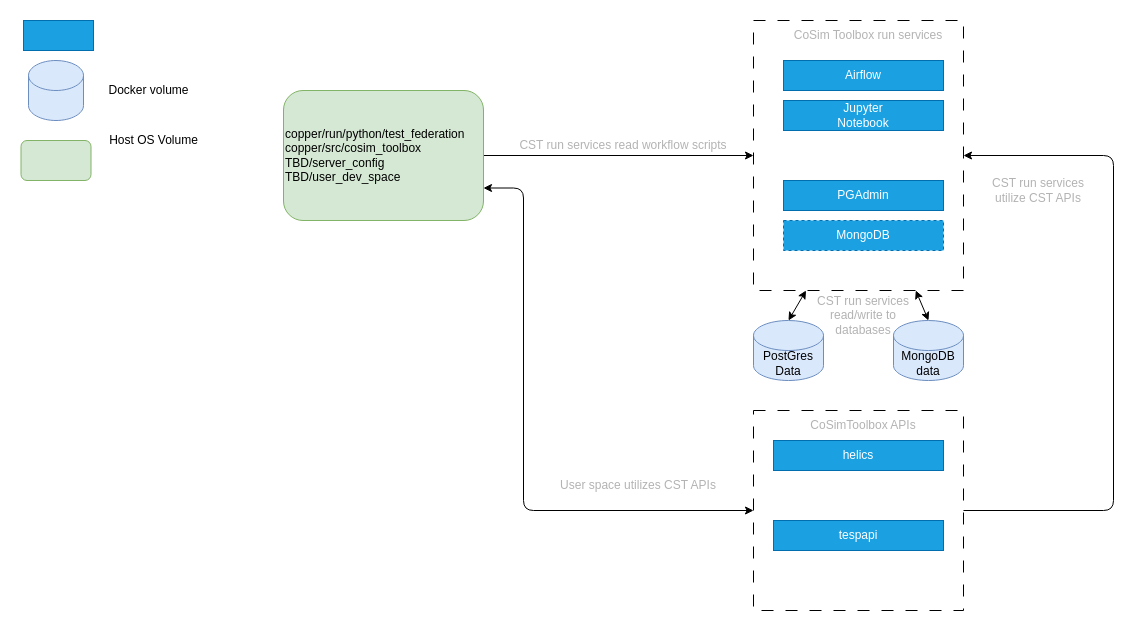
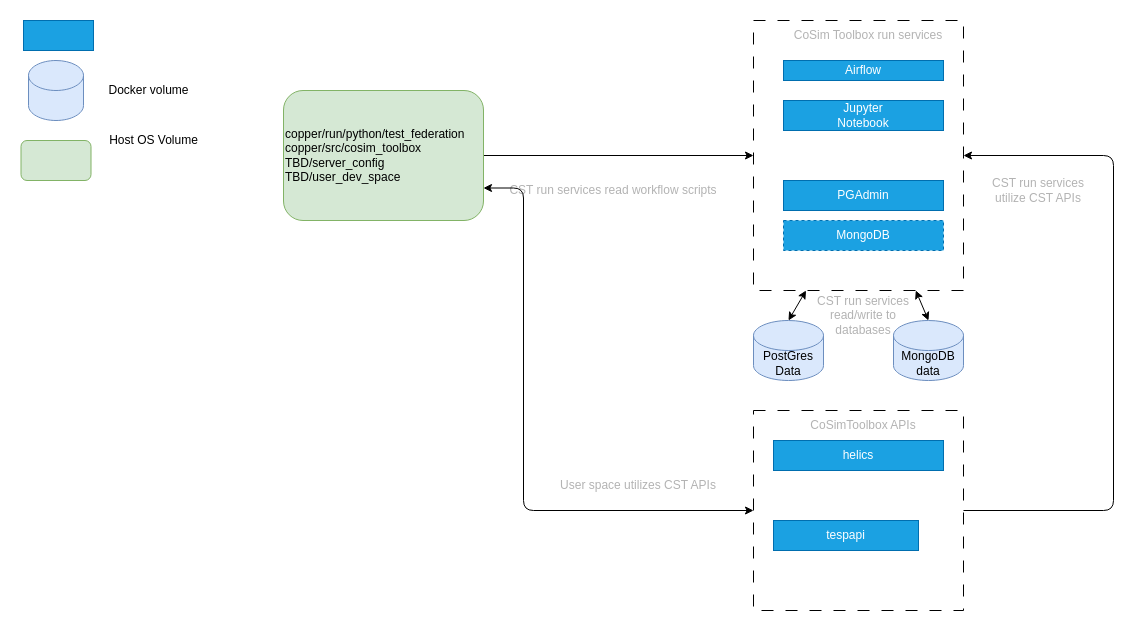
(864, 76) -> (864, 71)
(624, 146) -> (614, 191)
(859, 536) -> (846, 536)
